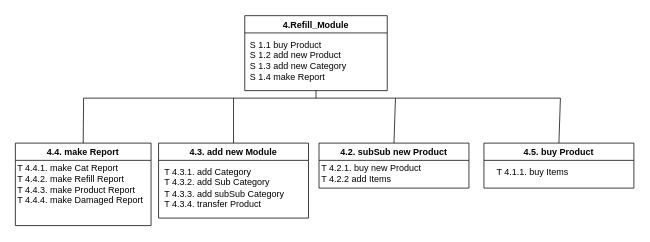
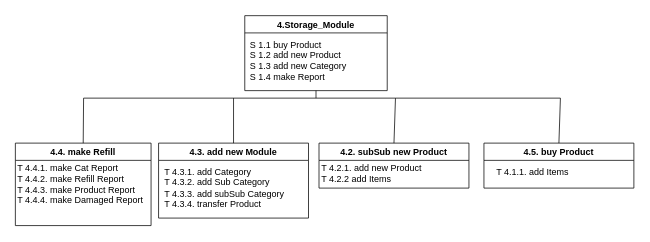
(316, 24) -> (316, 24)
(83, 152) -> (83, 152)
(517, 172) -> (517, 172)
(369, 174) -> (369, 174)
